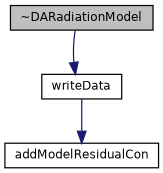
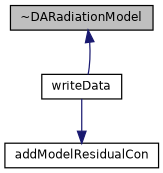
(74, 46) -> (90, 59)
